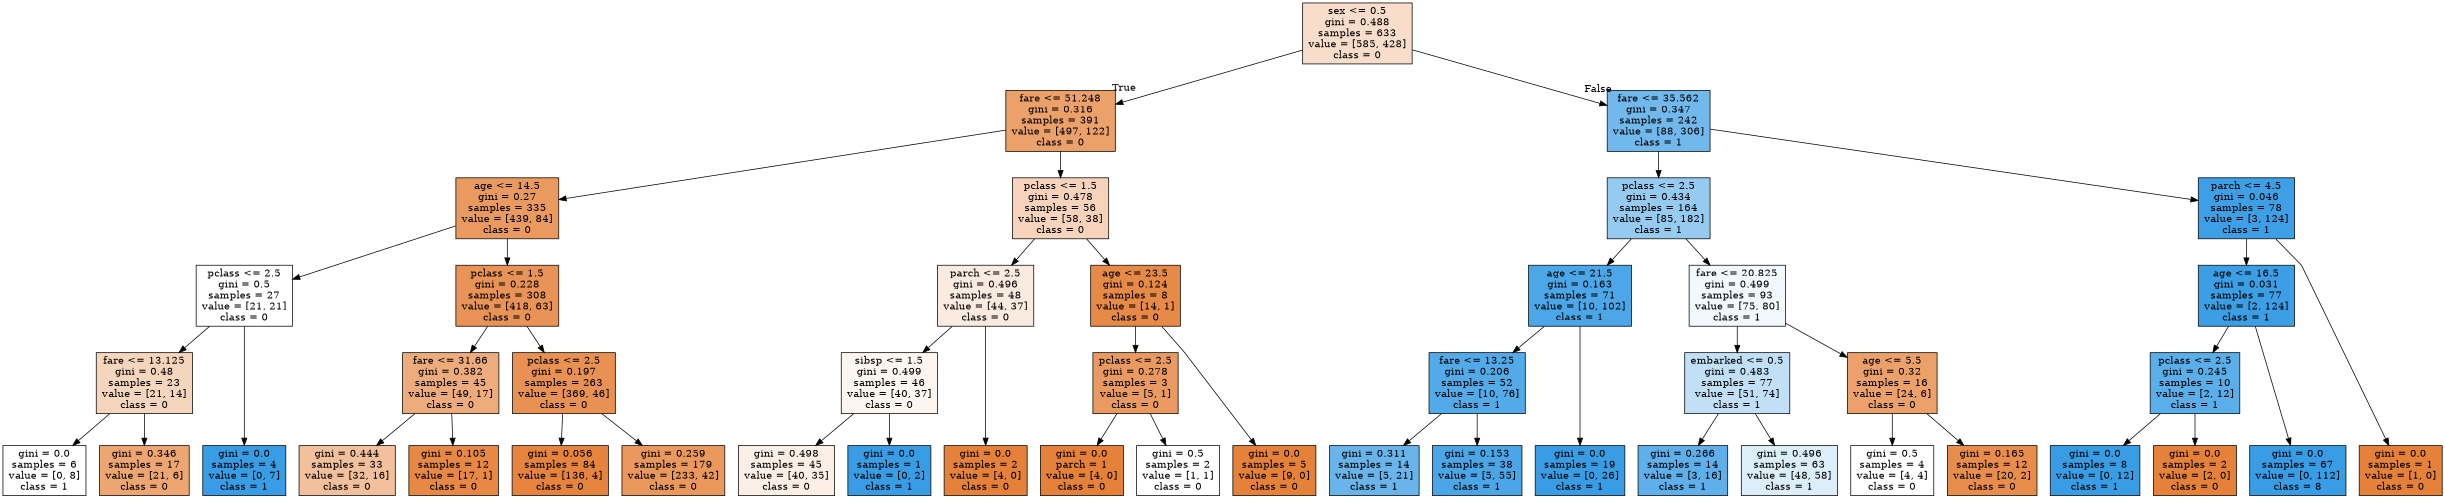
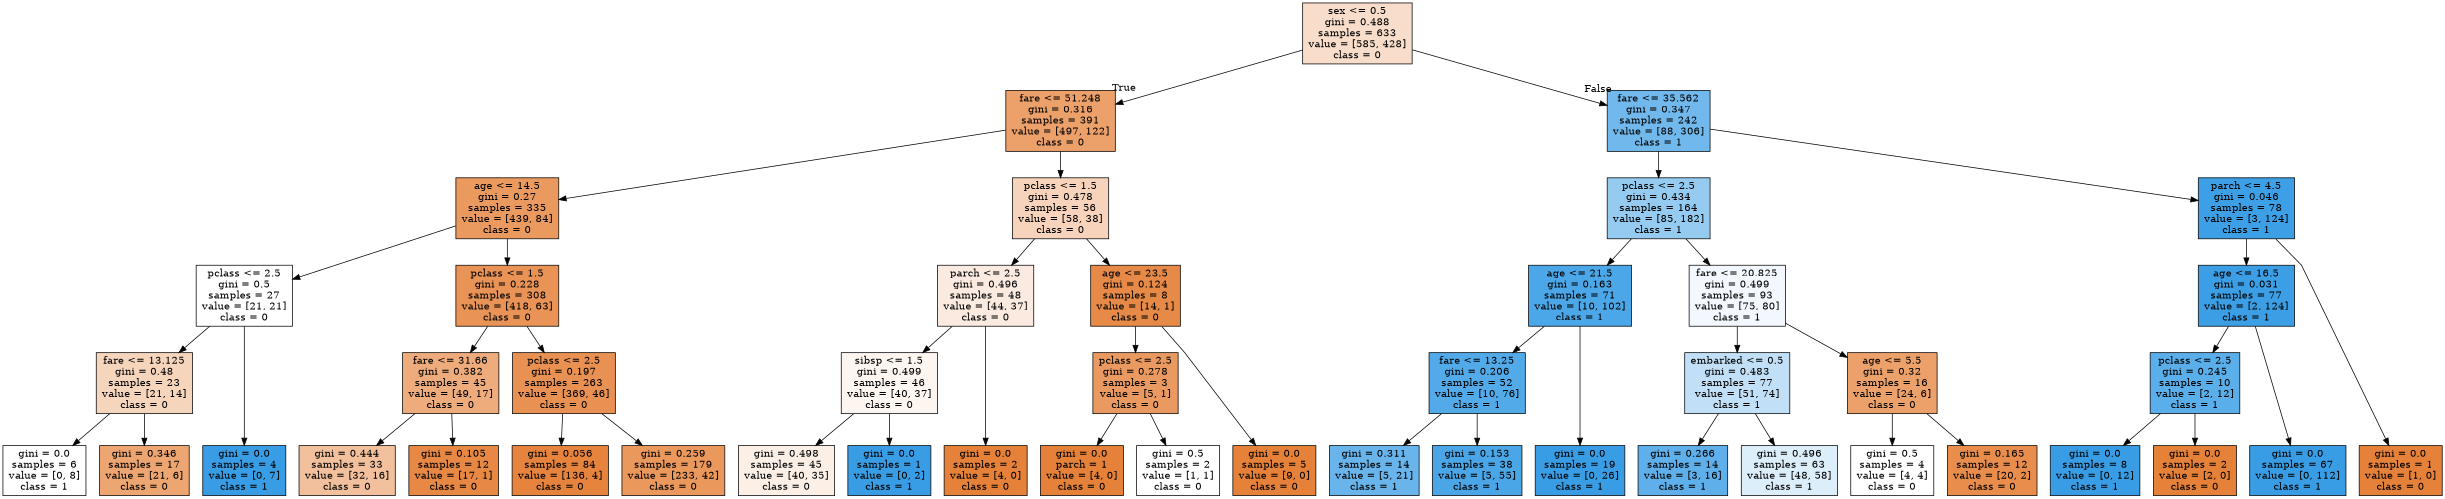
(2298, 471) -> (2298, 471)
